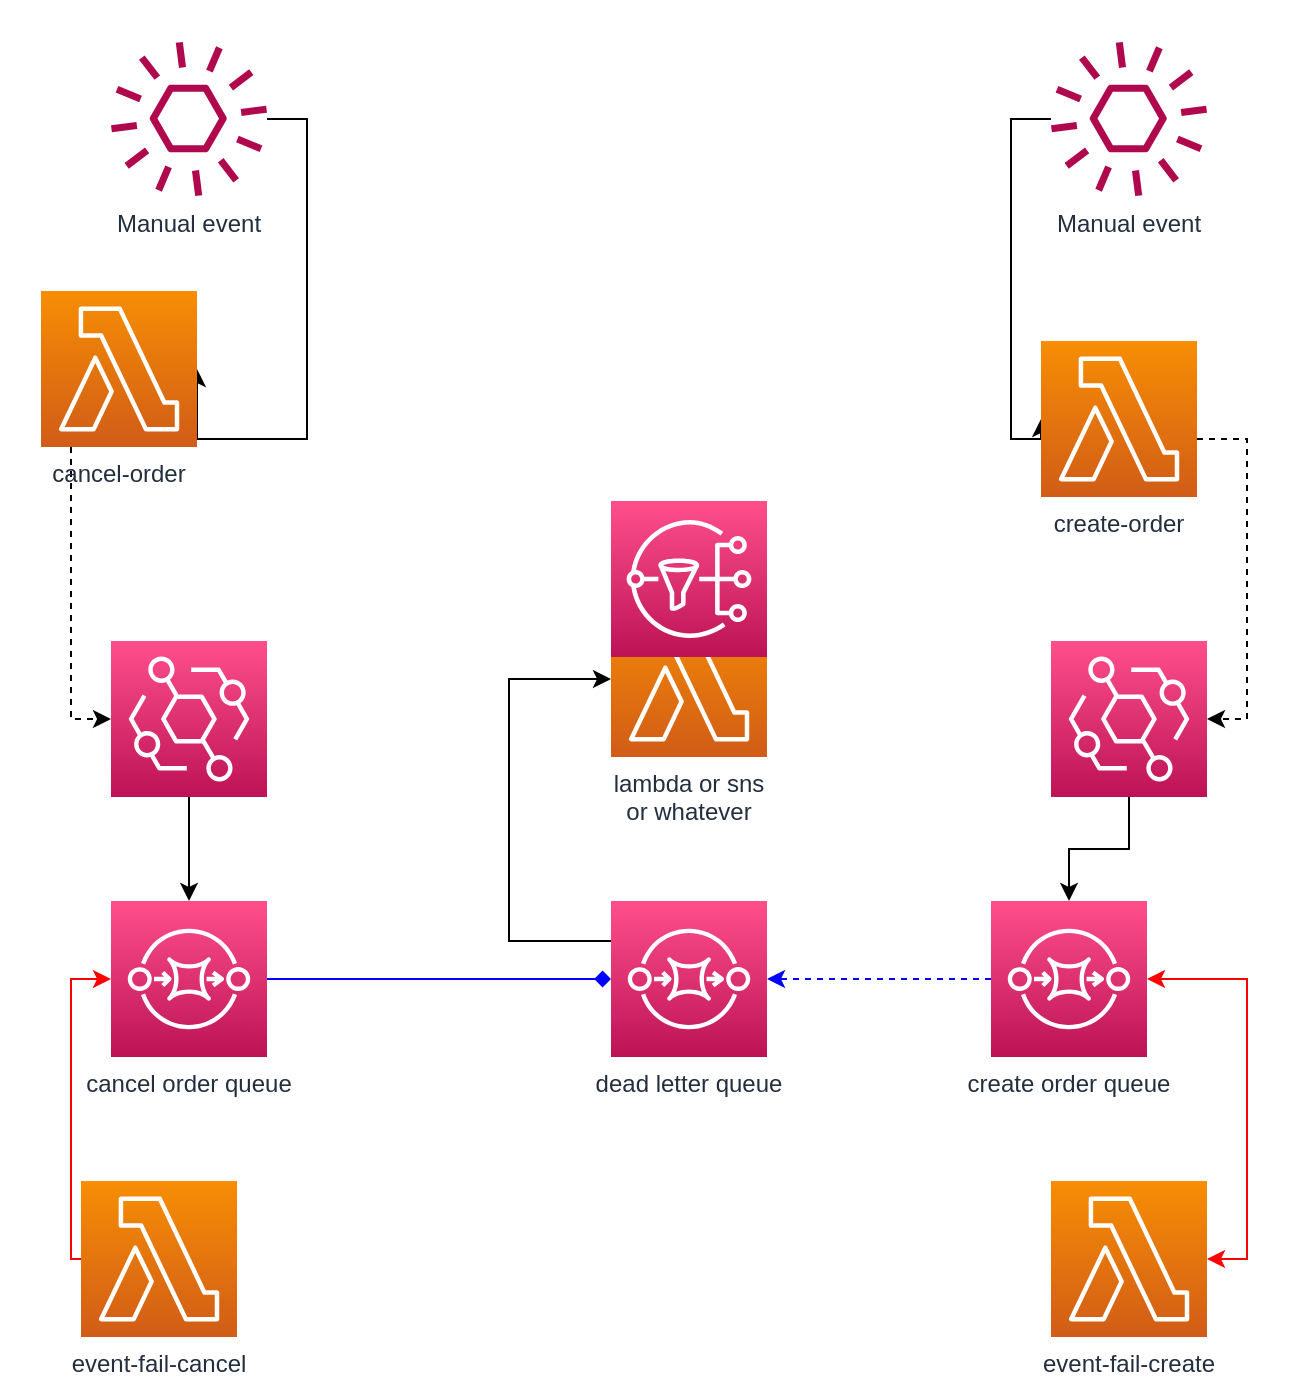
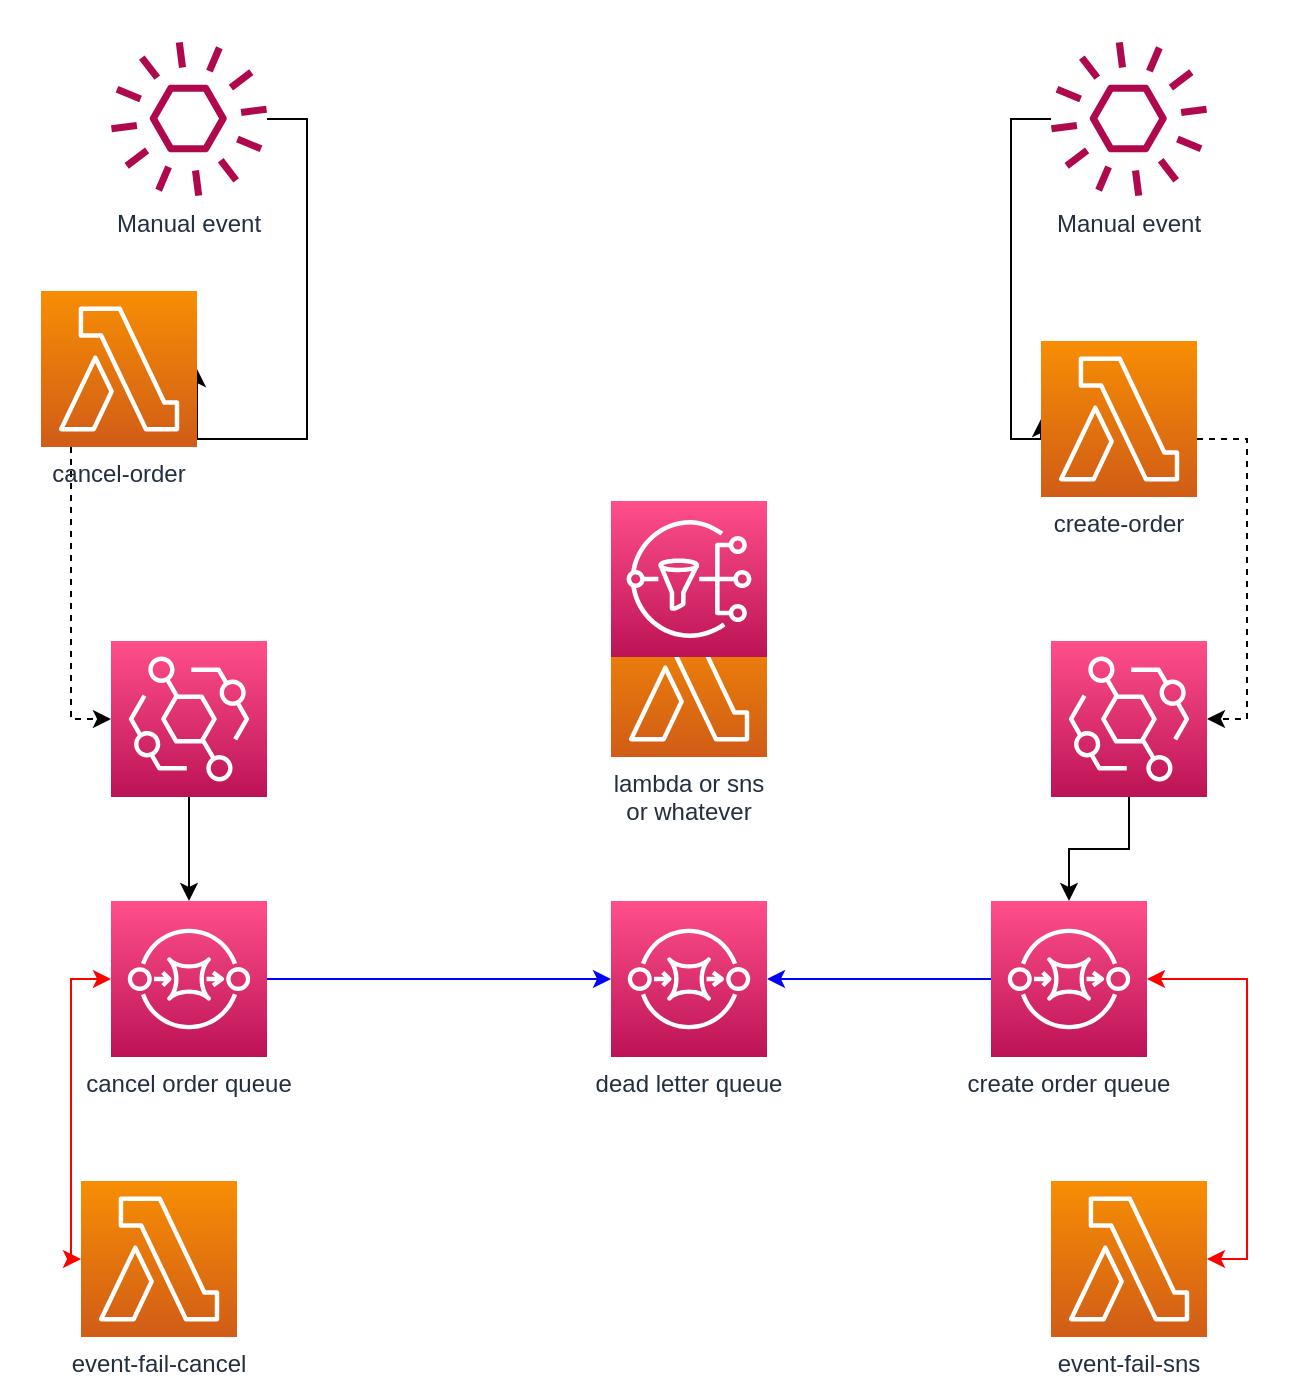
(509, 817) -> none
(594, 979) -> (595, 979)
(886, 979) -> (886, 979)
(72, 1259) -> (71, 1256)
(1130, 1365) -> (1130, 1365)
